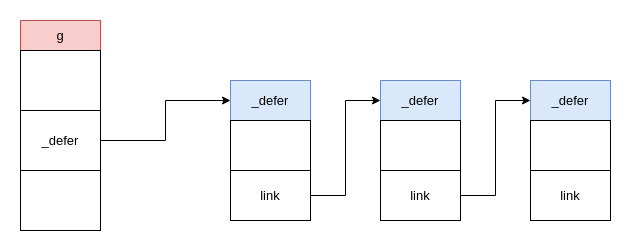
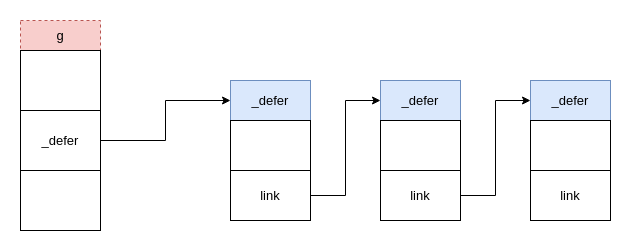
(61, 36) -> (61, 36)
